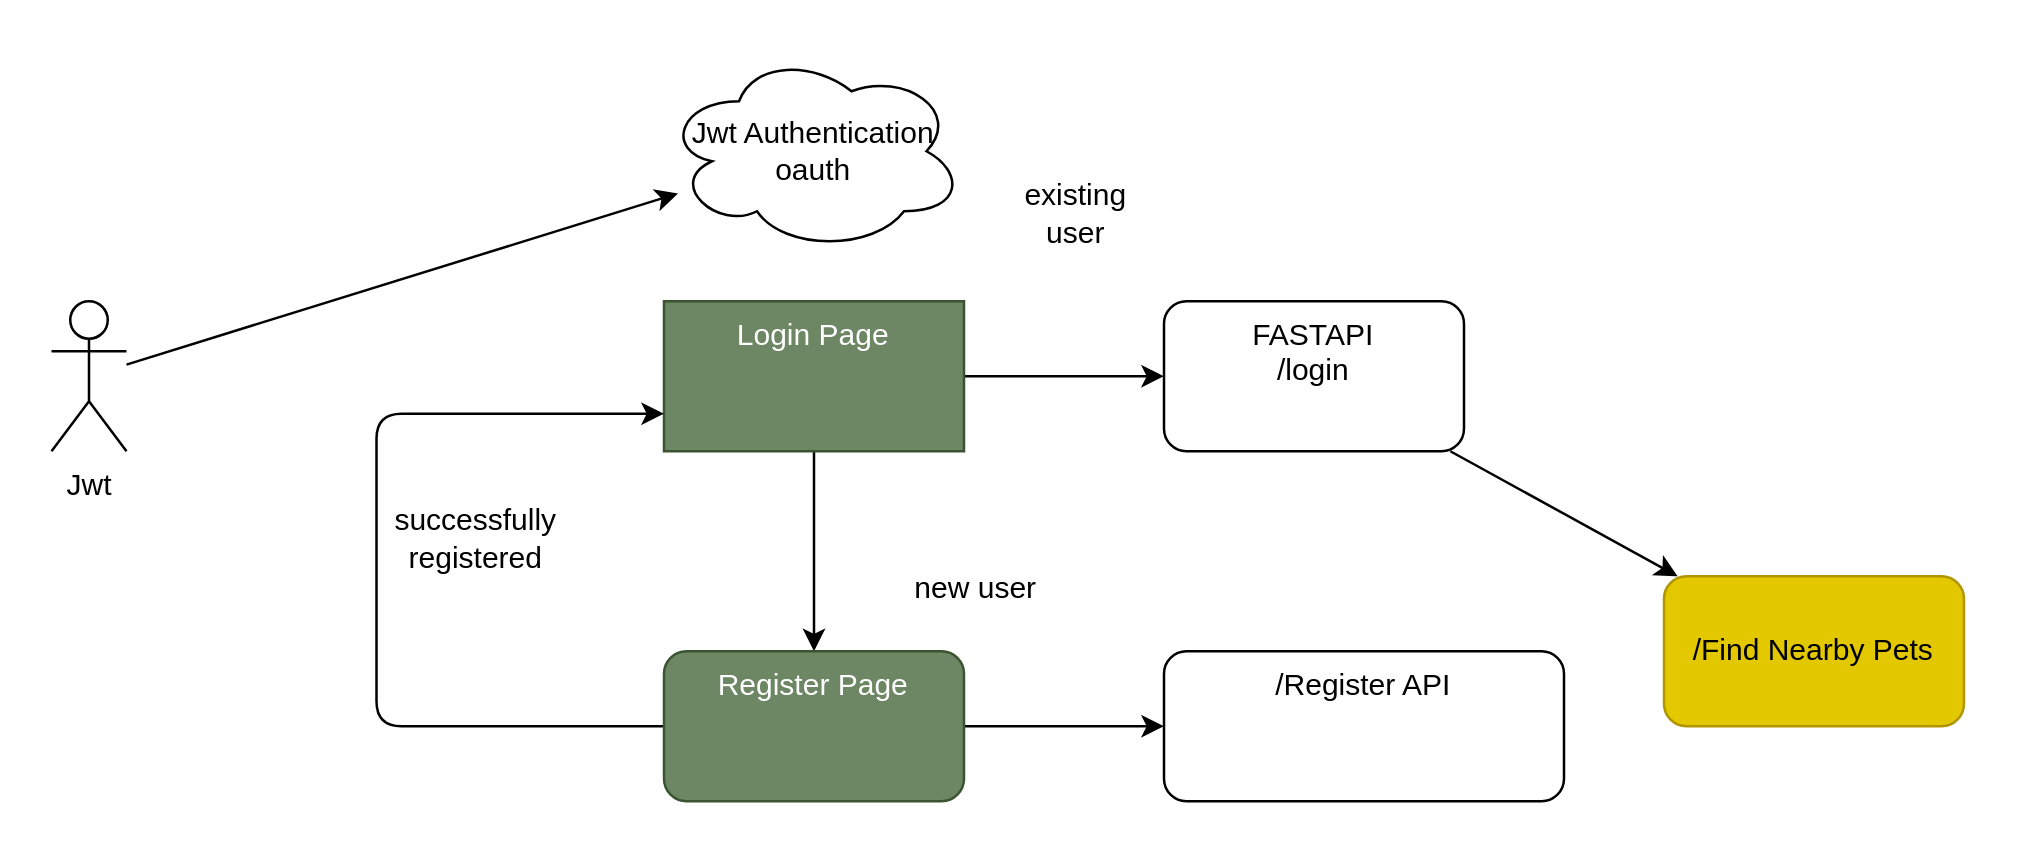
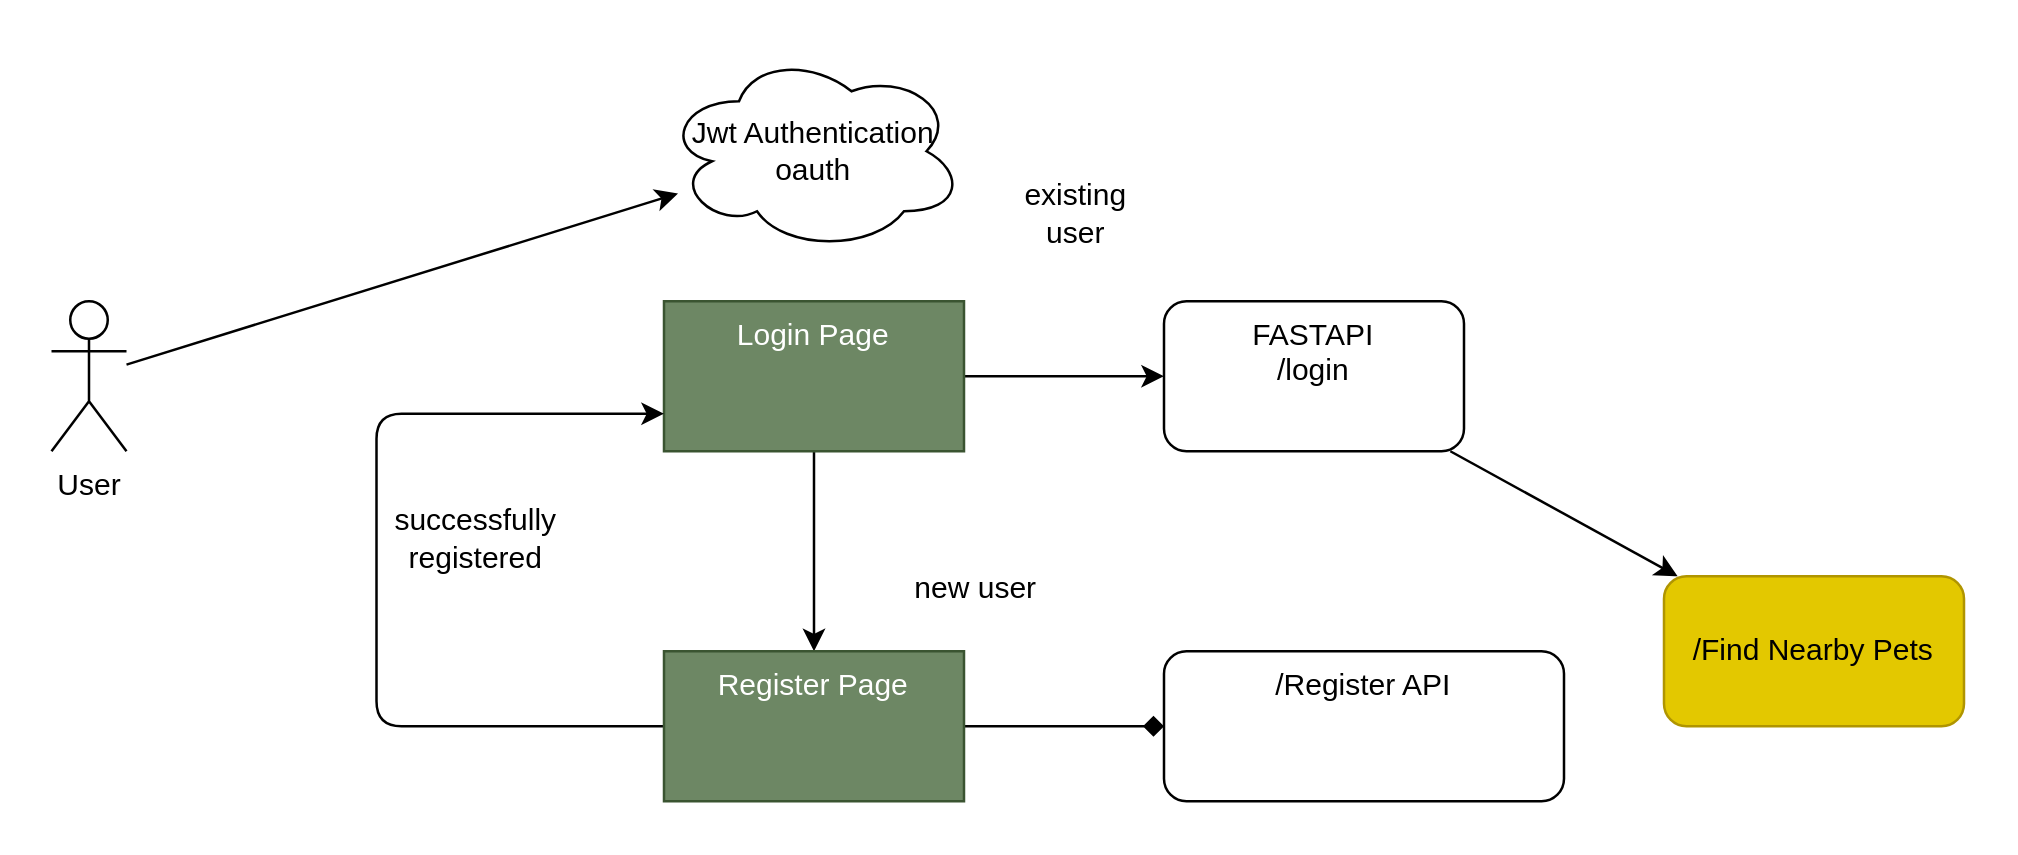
(90, 487) -> (90, 487)
(814, 726) -> (814, 726)
(1145, 726) -> (1143, 726)
